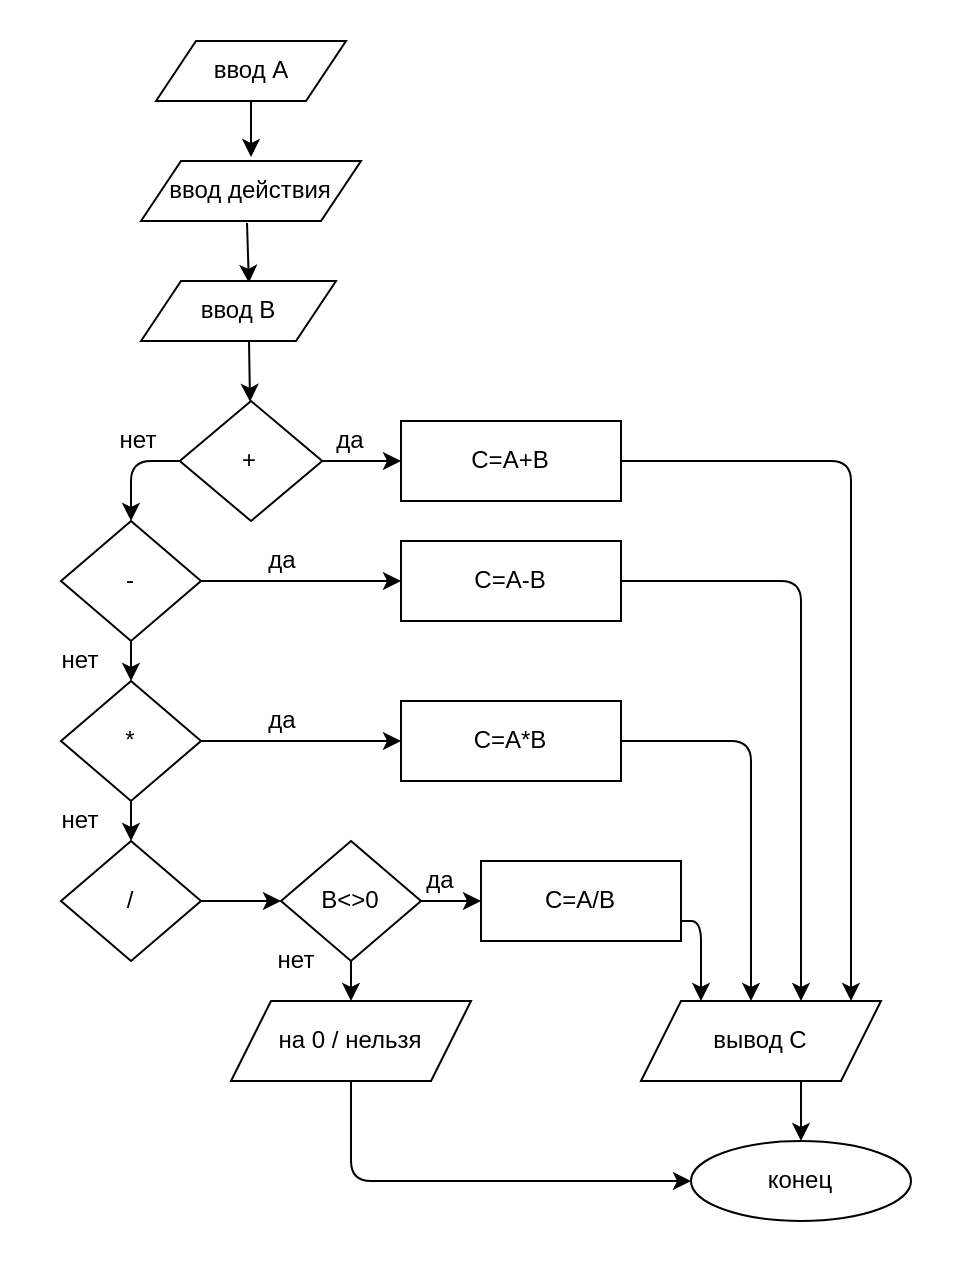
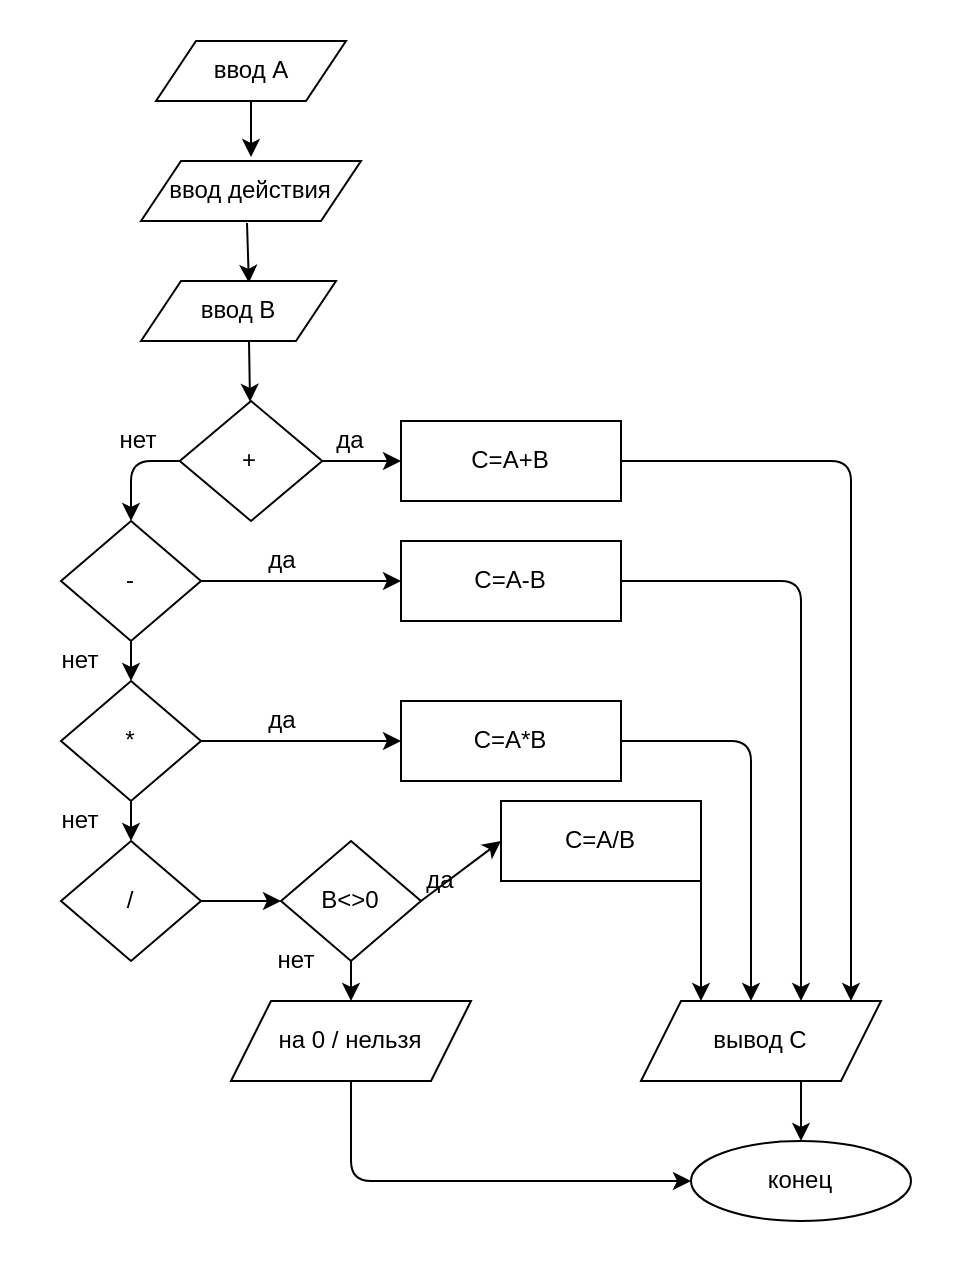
(581, 901) -> (601, 841)
